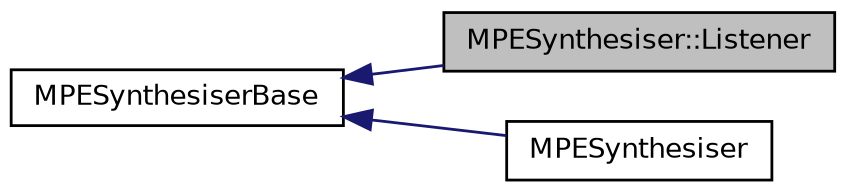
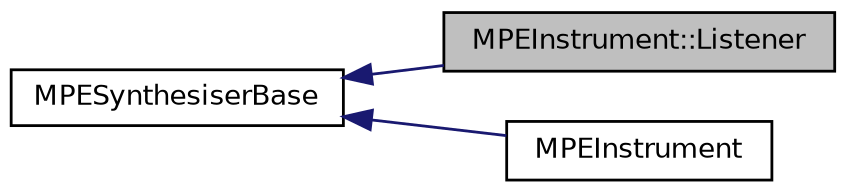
(639, 42) -> (639, 42)
(639, 151) -> (639, 151)
